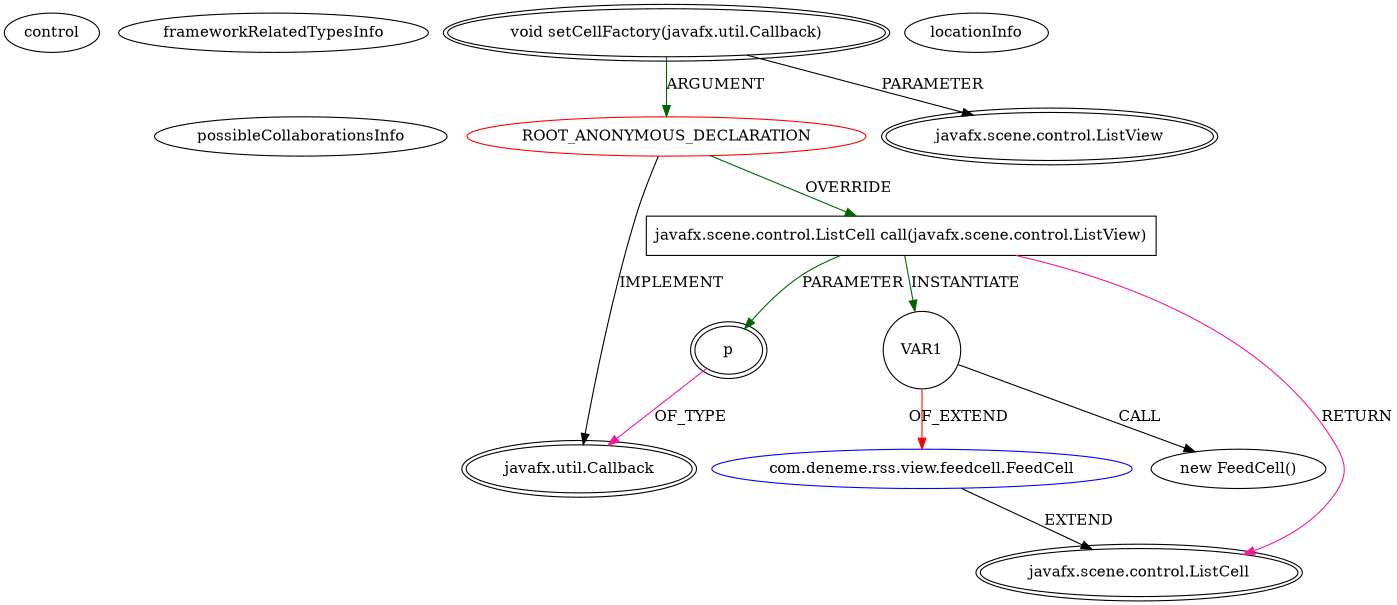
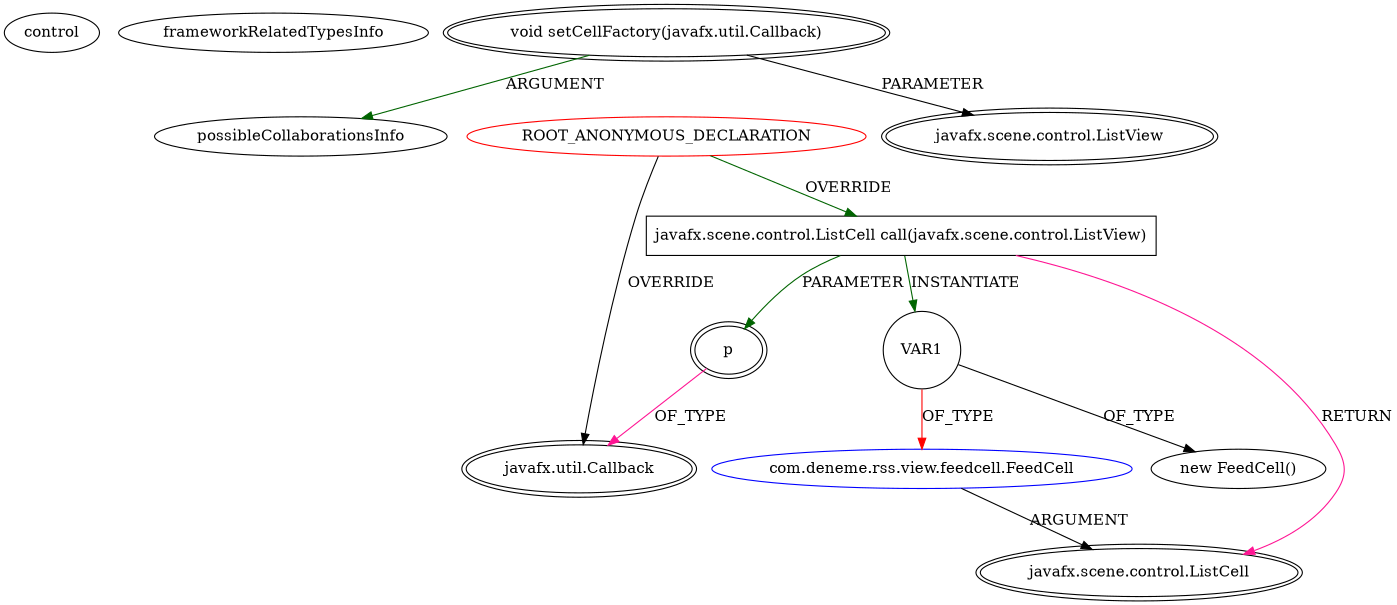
(977, 33) -> none
(667, 81) -> (481, 85)
(671, 283) -> (671, 283)
(959, 417) -> (959, 417)
(1140, 417) -> (1140, 417)
(1079, 521) -> (1079, 521)
